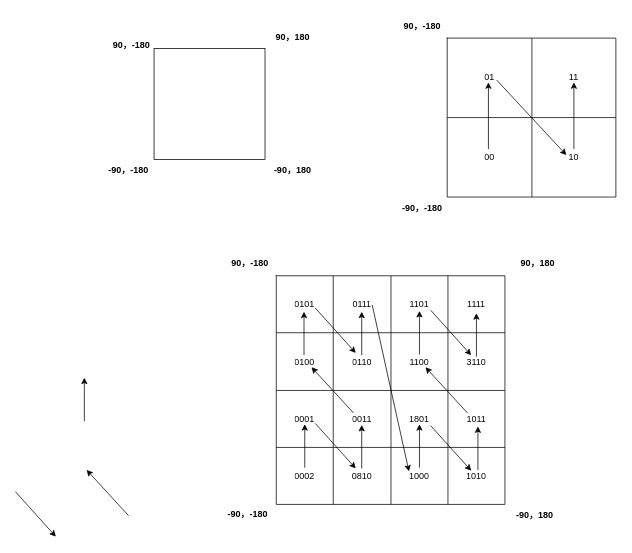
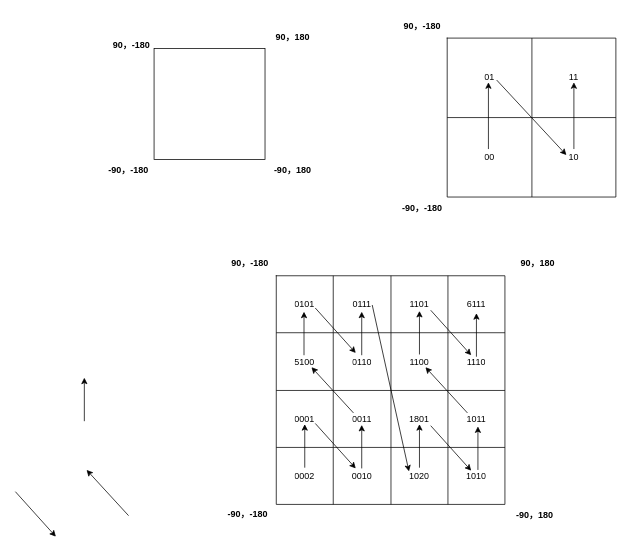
(477, 304) -> (477, 304)
(305, 362) -> (305, 362)
(477, 362) -> (477, 362)
(362, 476) -> (362, 476)
(420, 476) -> (420, 476)
